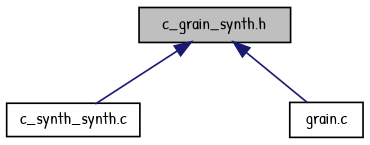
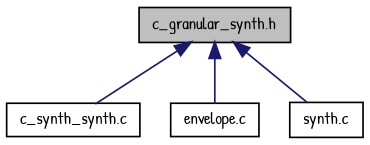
(215, 25) -> (215, 25)
none -> (215, 120)
(326, 120) -> (326, 120)
